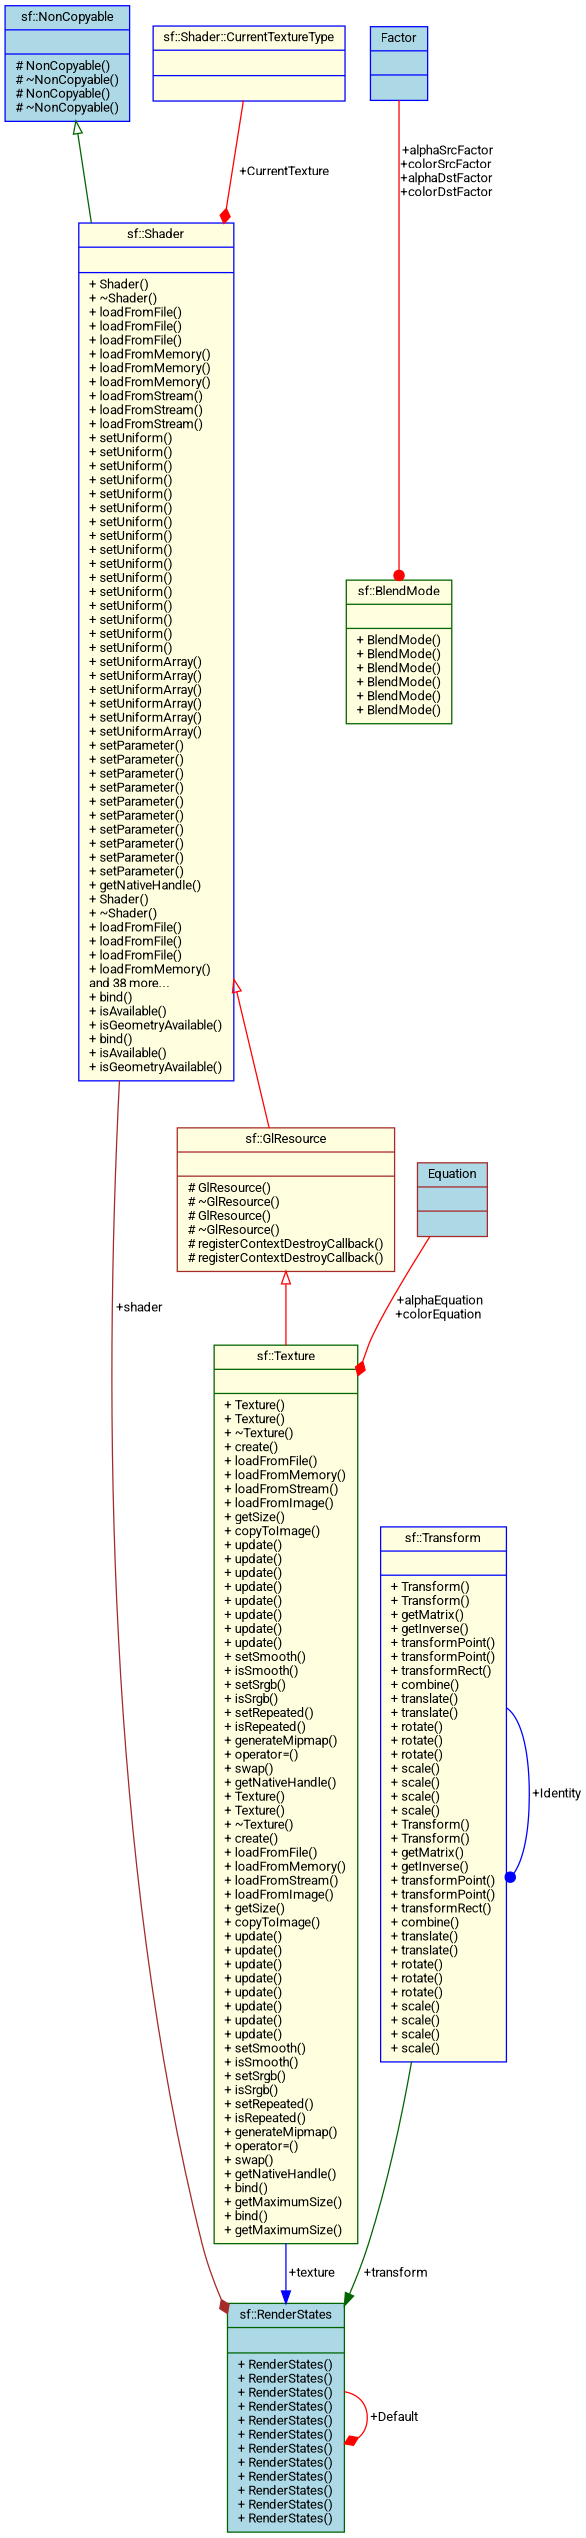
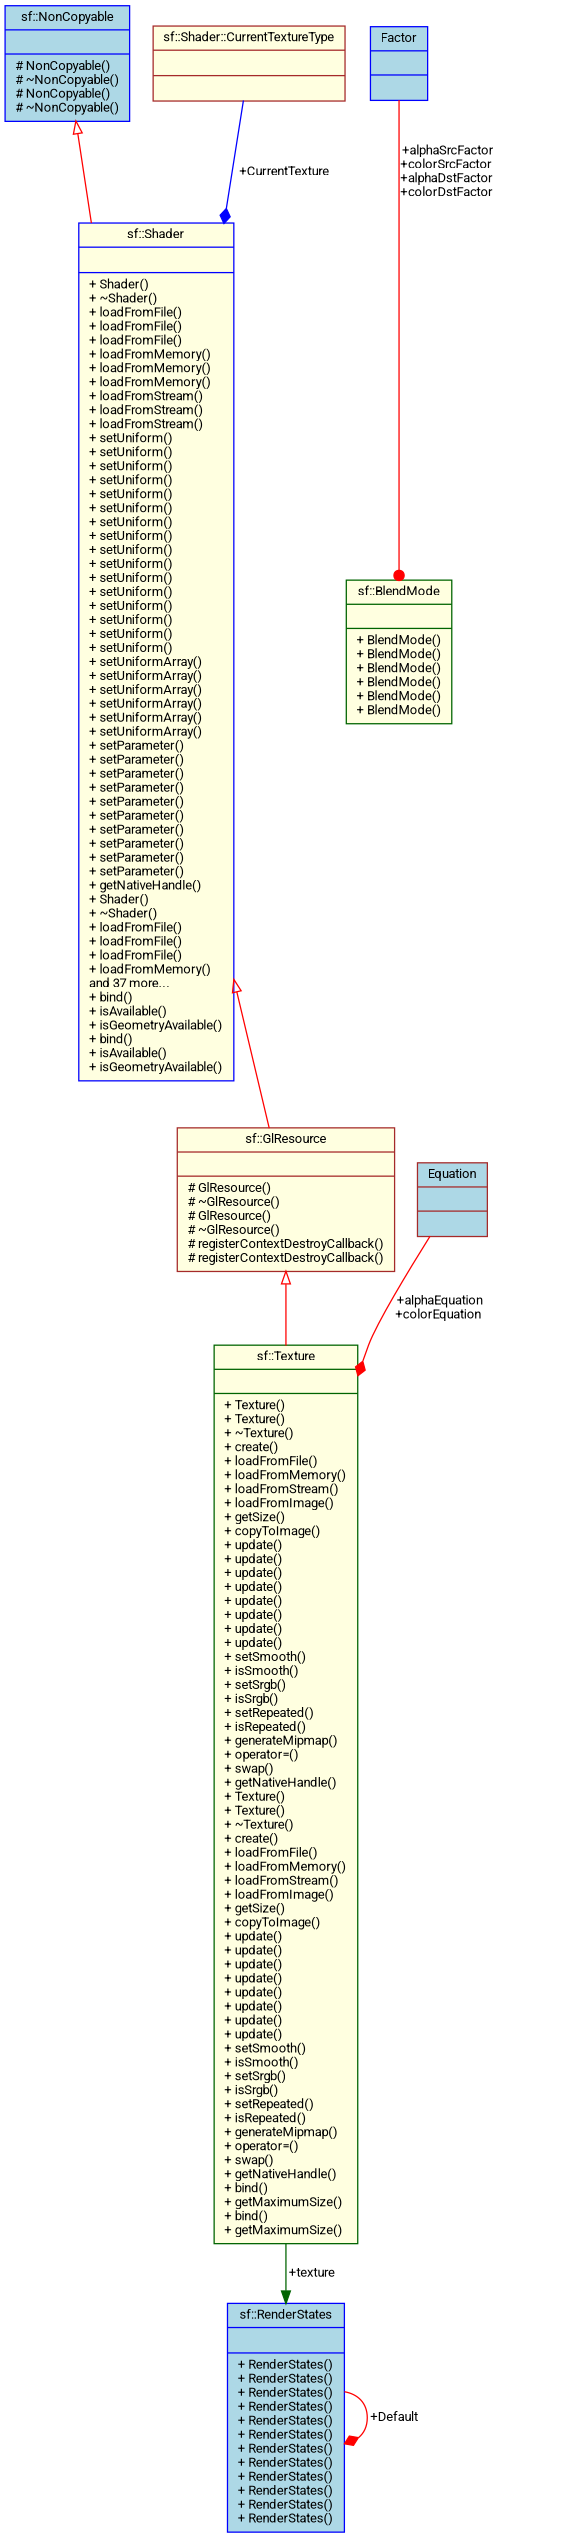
(249, 64) -> (249, 64)
(235, 154) -> (235, 154)
(85, 178) -> (85, 178)
(130, 984) -> (130, 984)
(122, 1695) -> none
(444, 1794) -> none
(286, 2267) -> (286, 2267)
(286, 2418) -> (286, 2418)
